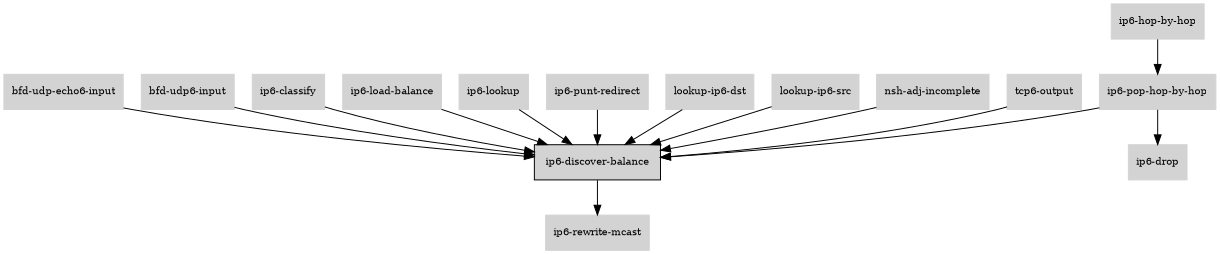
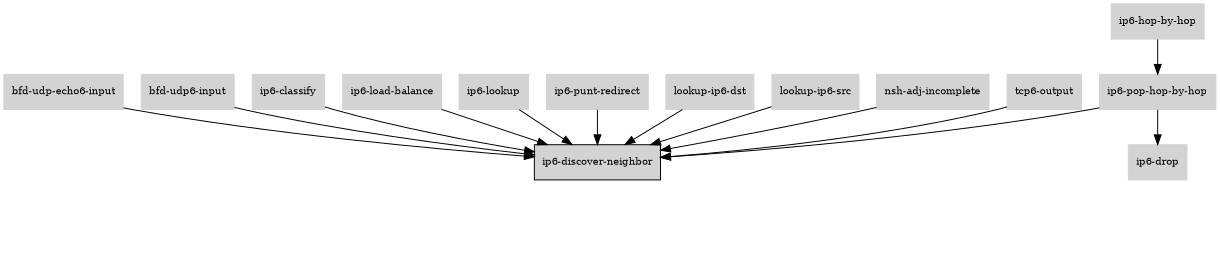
(597, 162) -> (597, 162)
(597, 233) -> none
